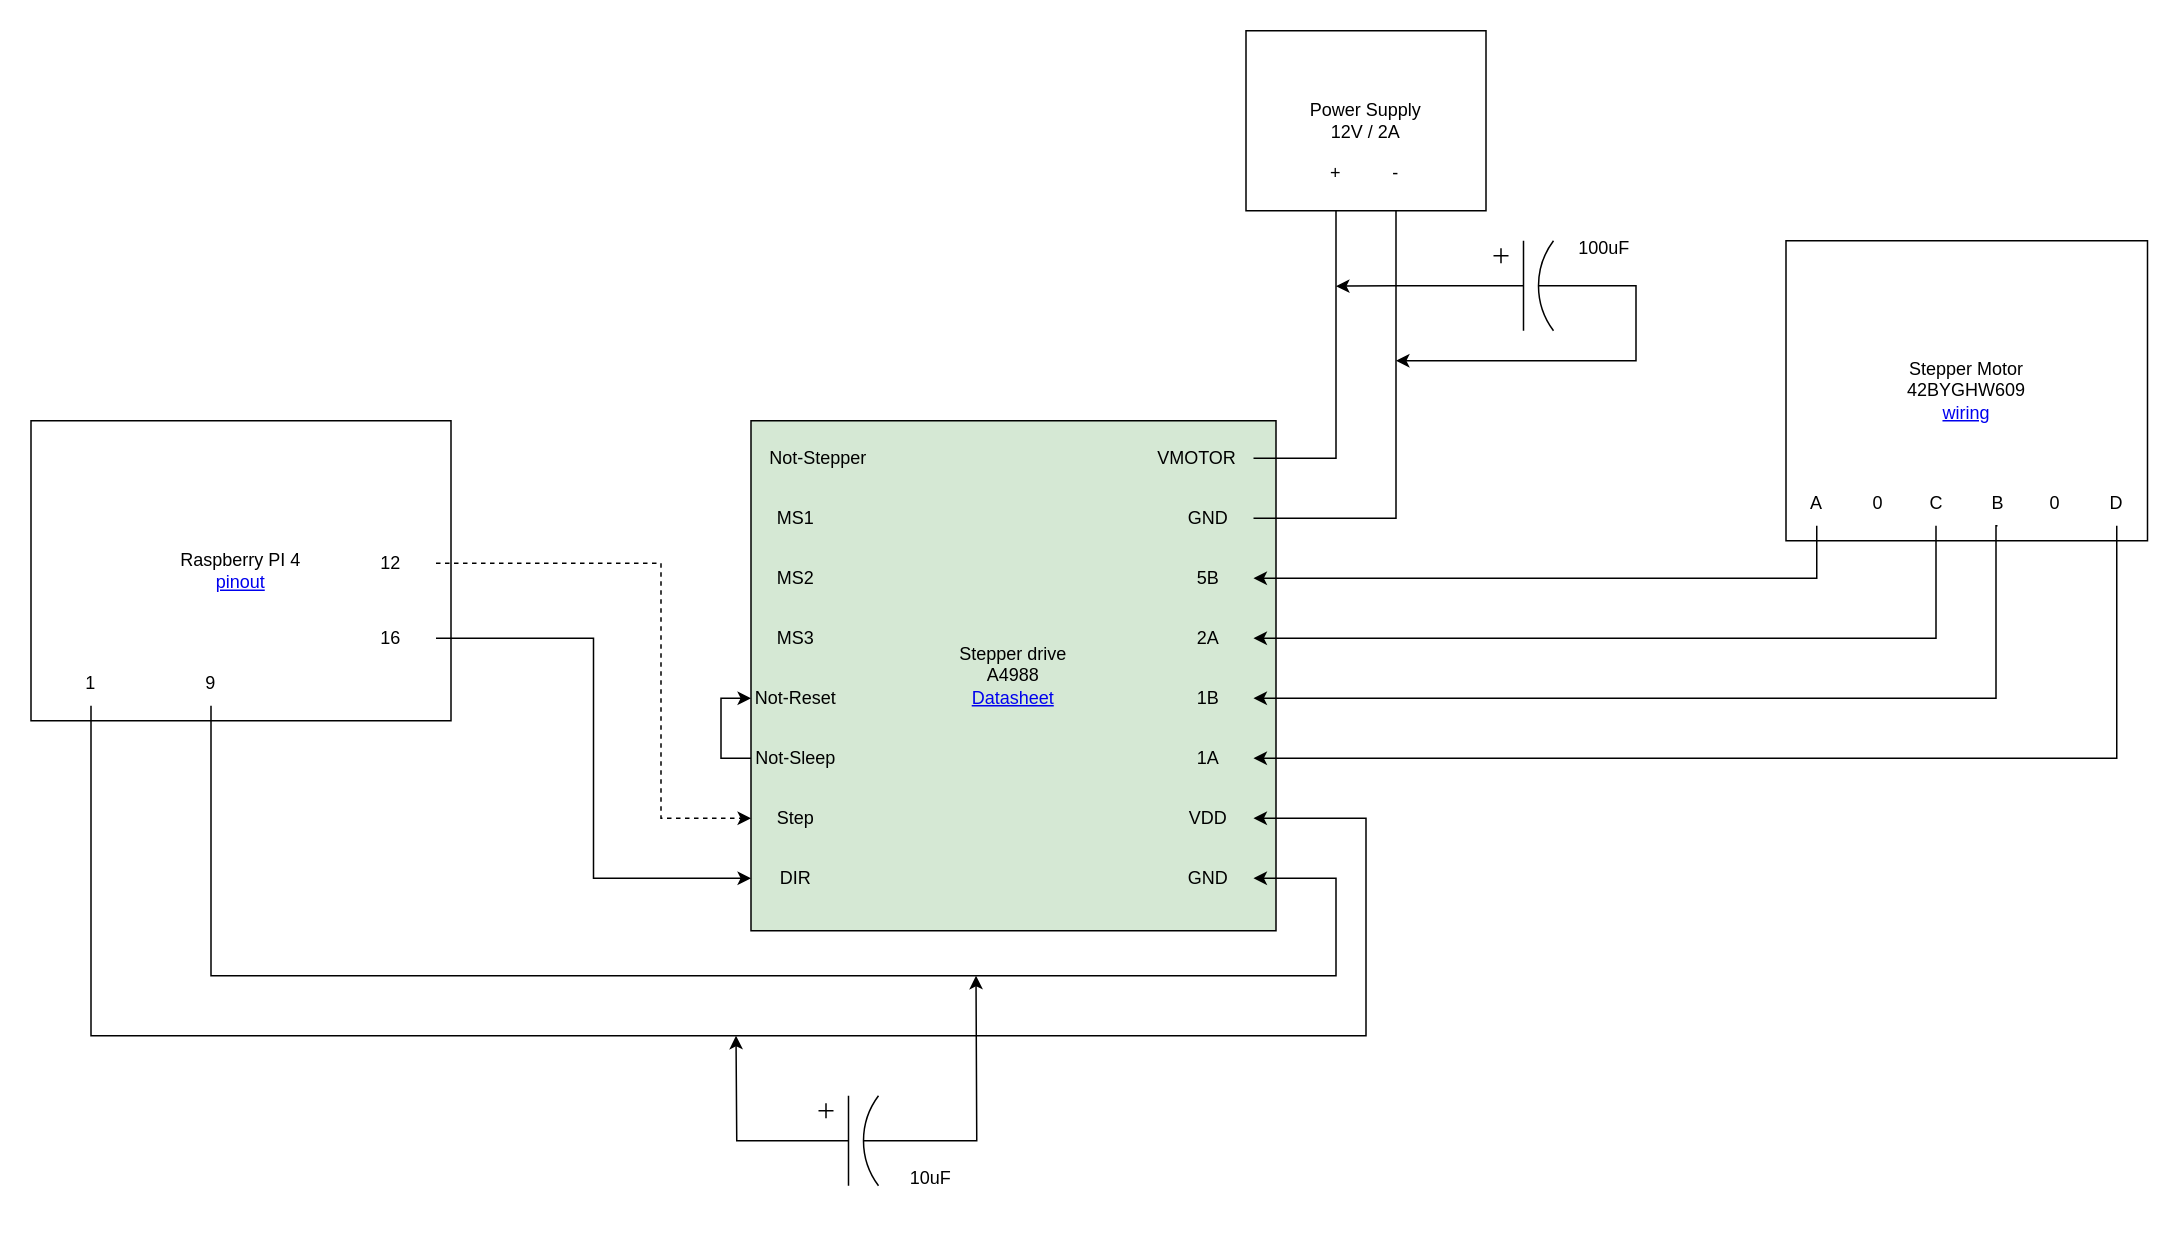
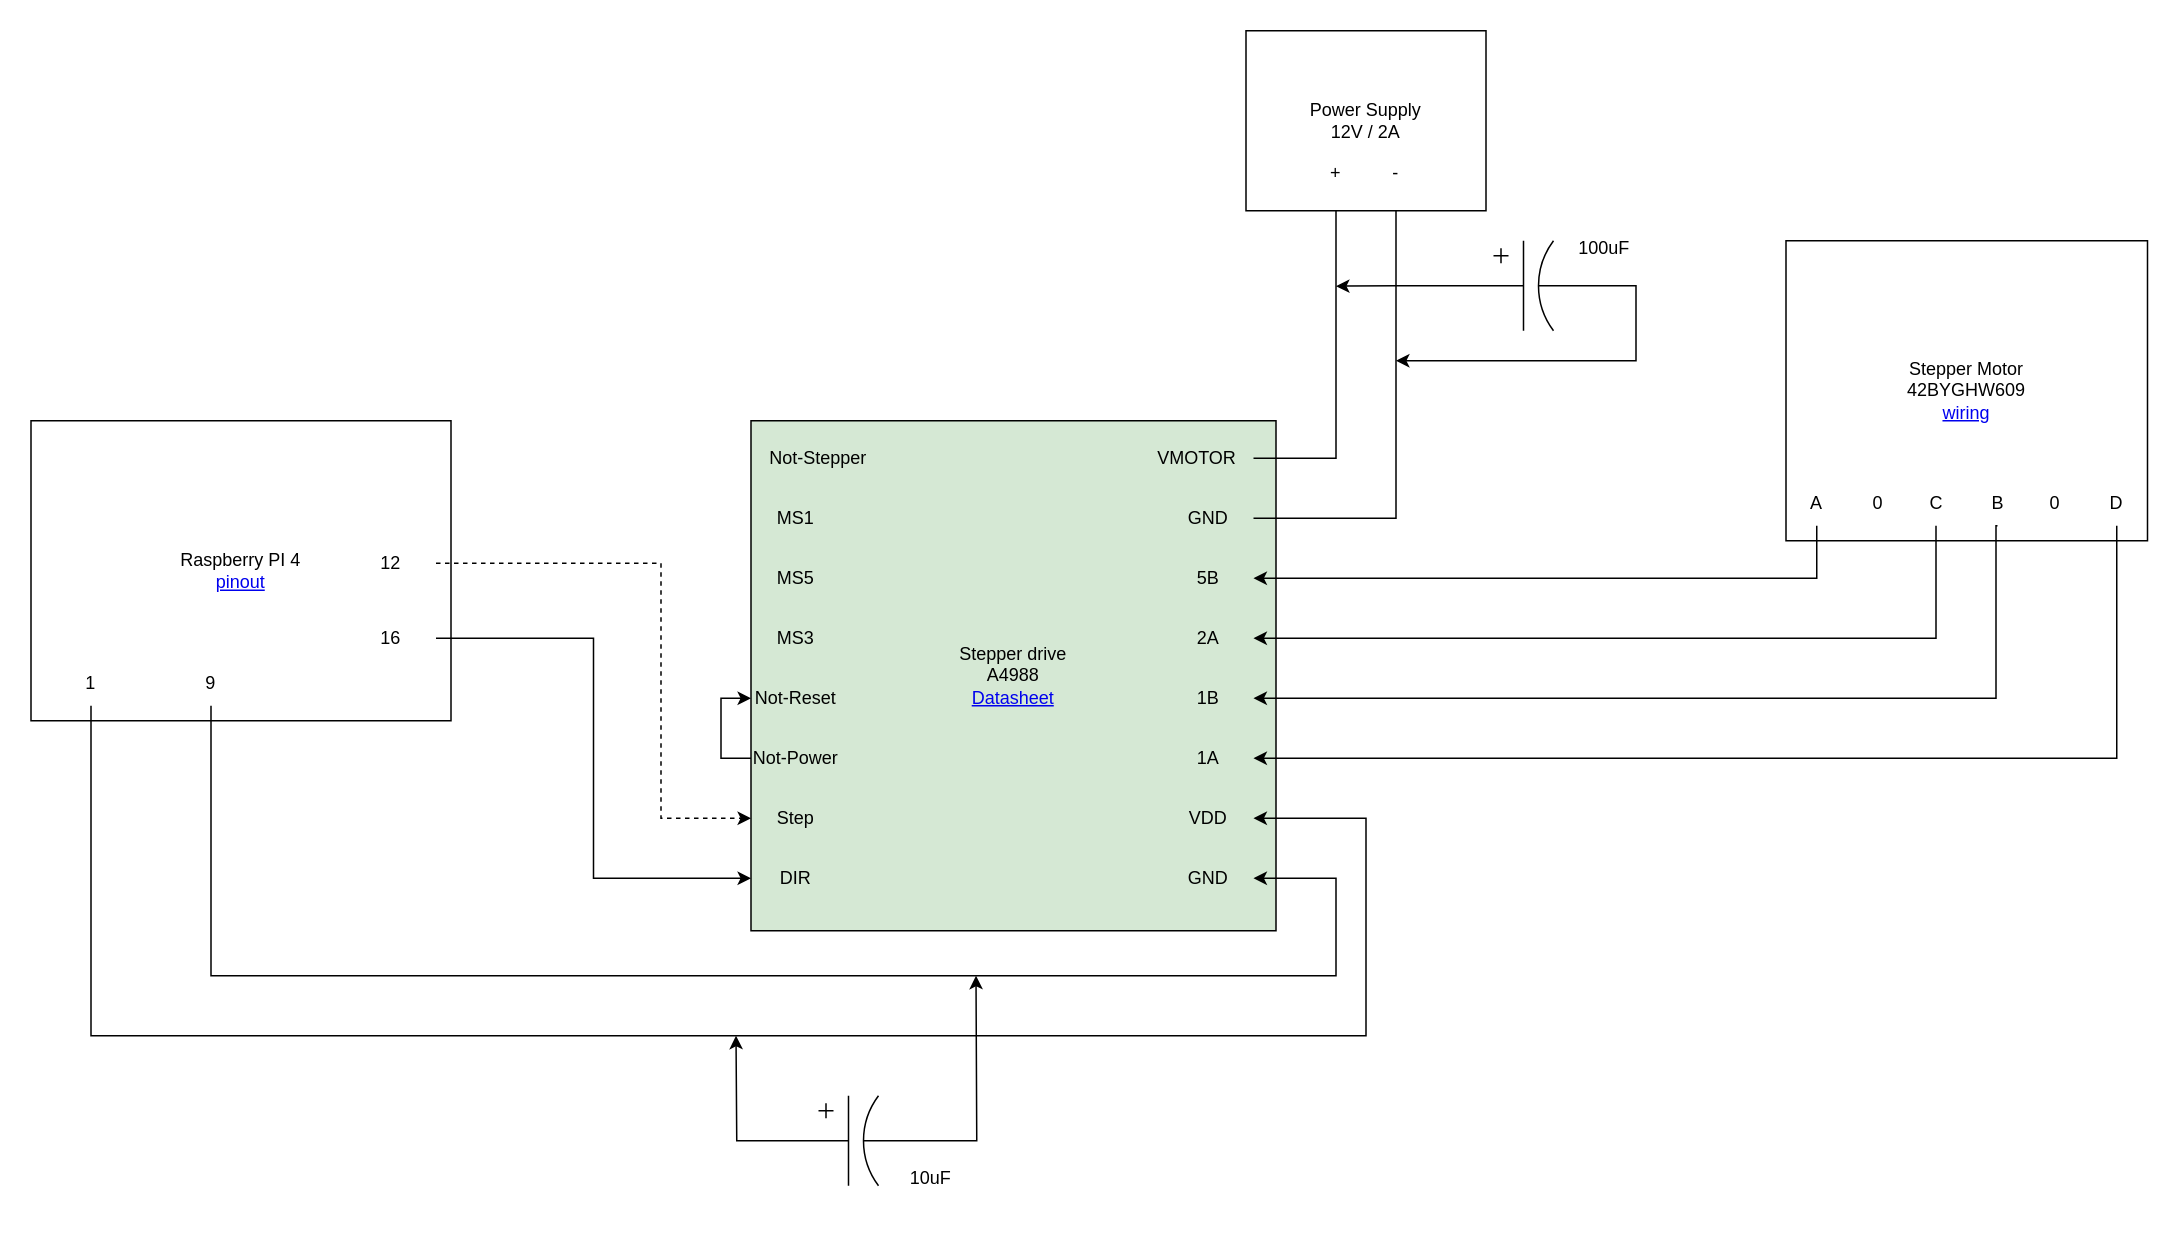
(796, 578) -> (796, 578)
(796, 758) -> (796, 758)
